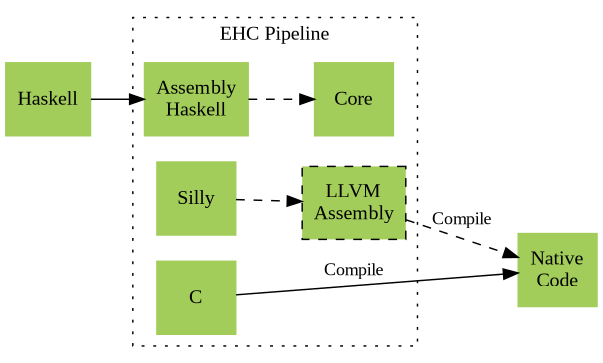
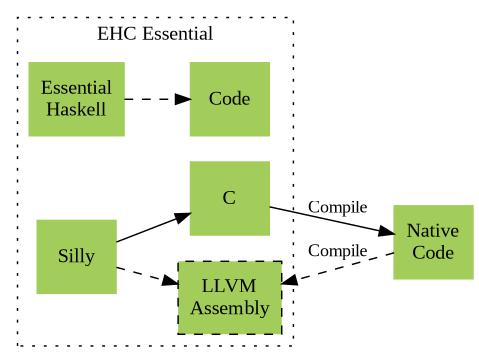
(275, 34) -> (155, 34)
(48, 99) -> none
(196, 99) -> (77, 99)
(354, 99) -> (230, 99)
none -> (146, 230)
(455, 236) -> (345, 266)
